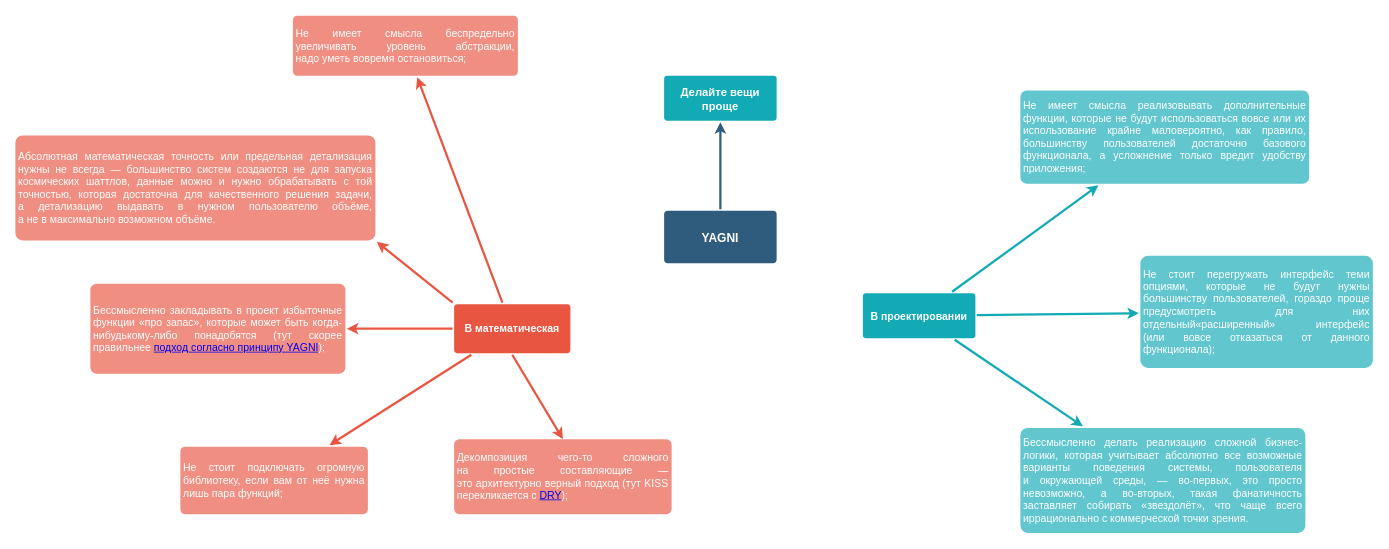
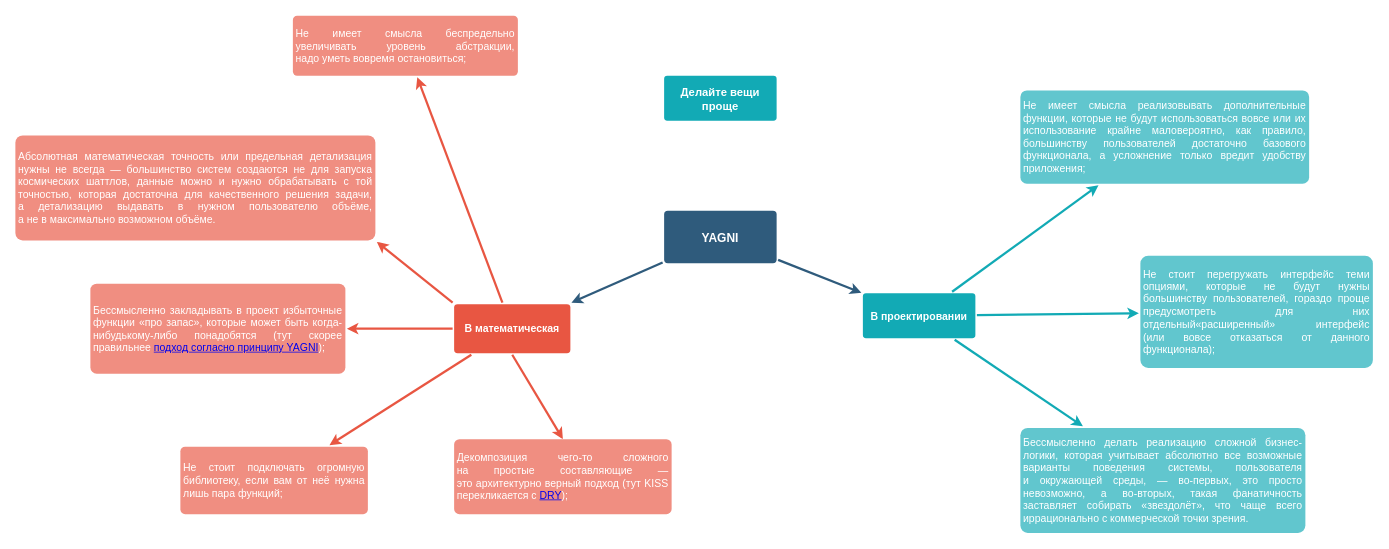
(720, 170) -> none
none -> (816, 275)
none -> (620, 281)
